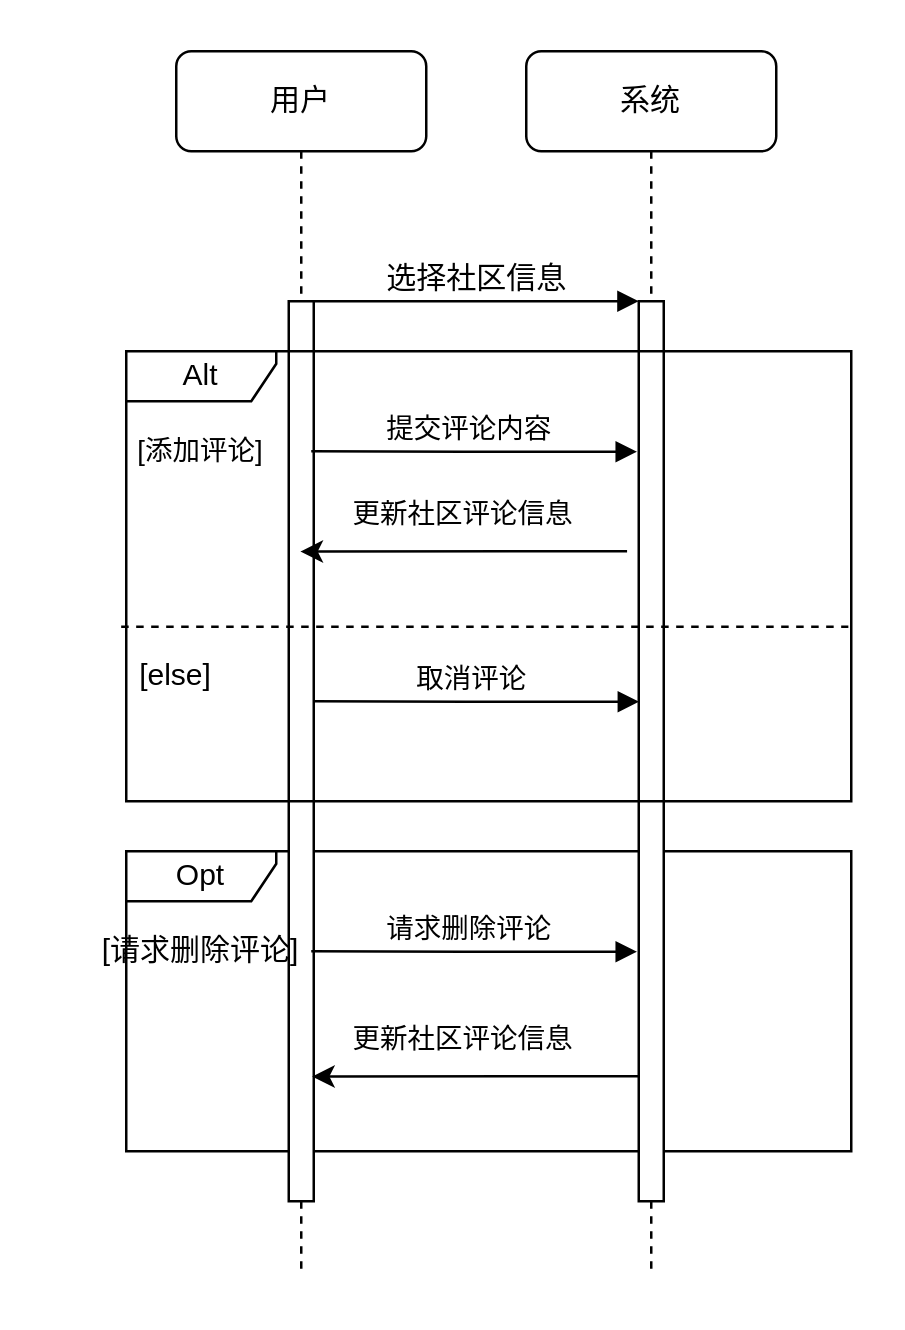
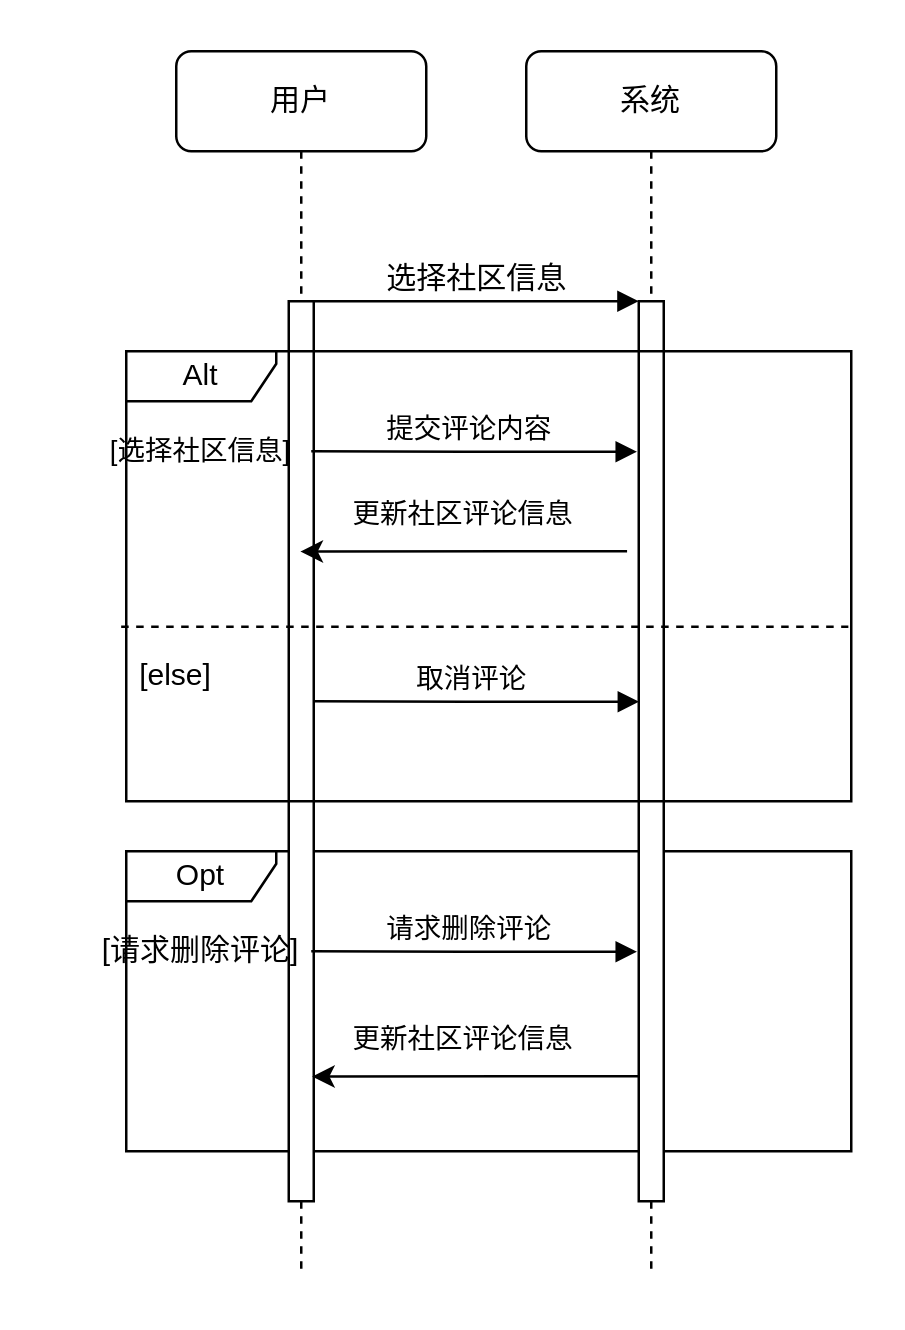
(201, 451) -> (201, 451)
